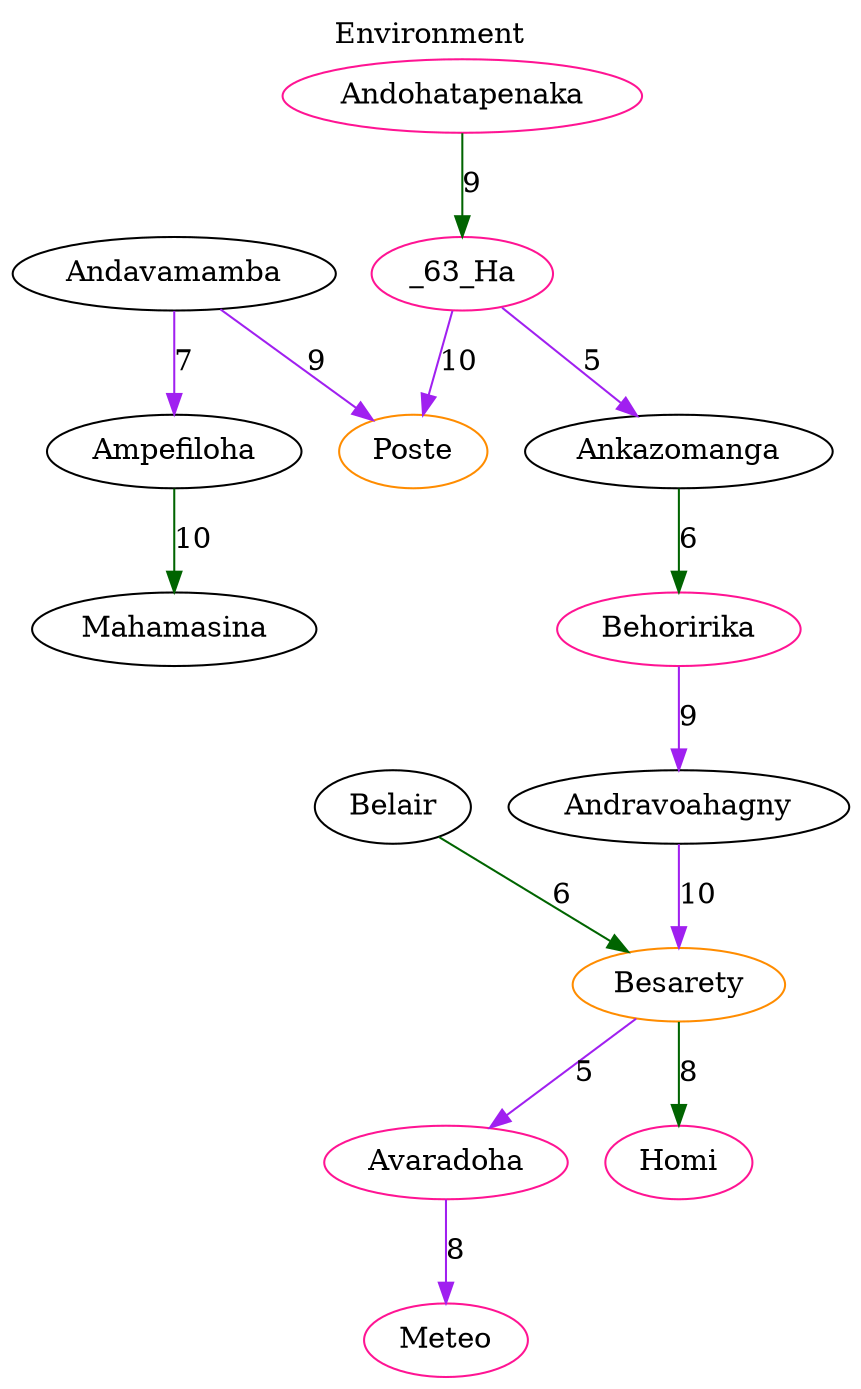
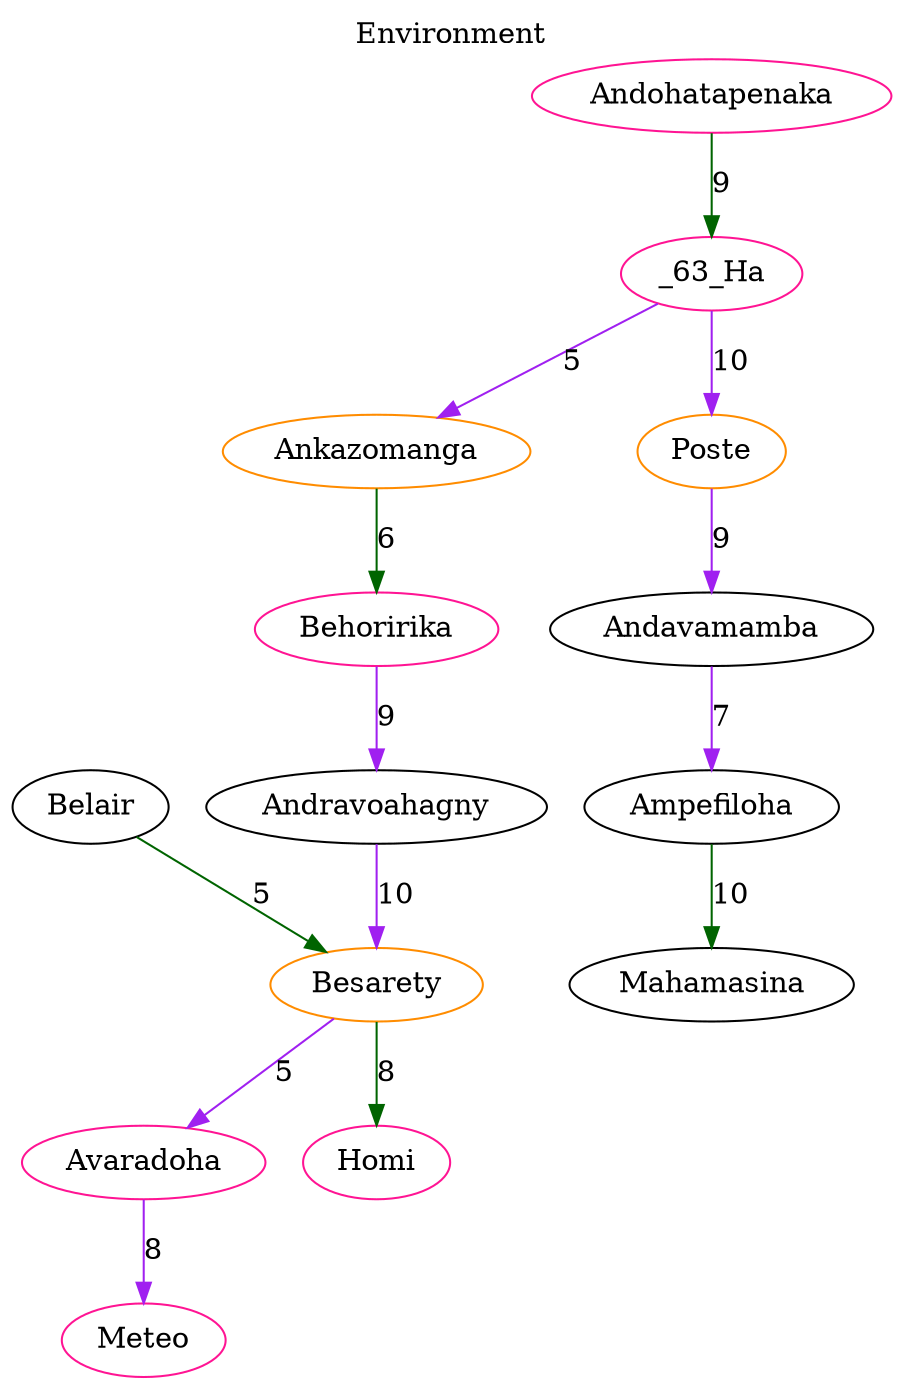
(288, 359) -> (712, 530)
(679, 452) -> (377, 452)
(562, 896) -> (262, 896)
